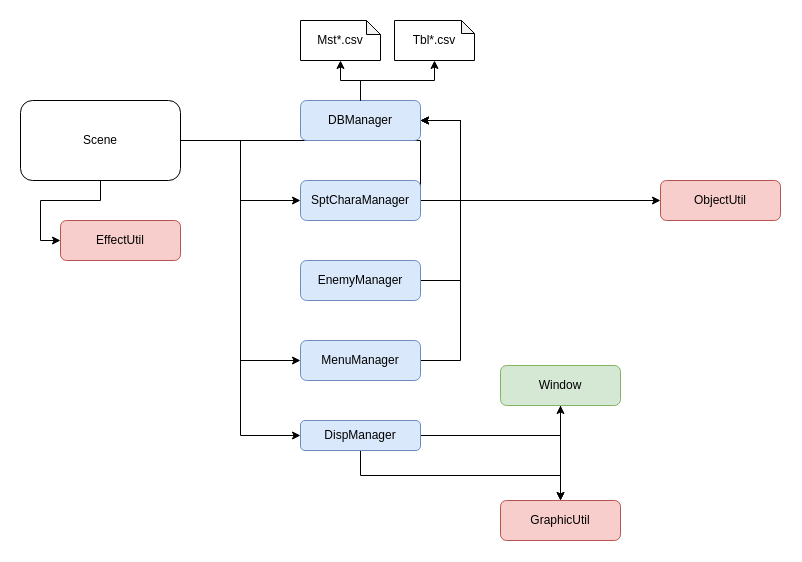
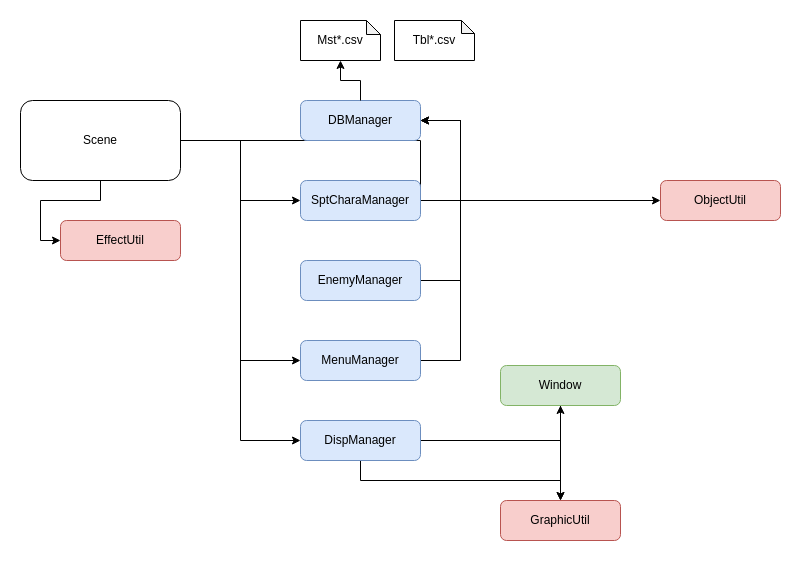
(405, 81) -> none
(361, 436) -> (361, 441)
